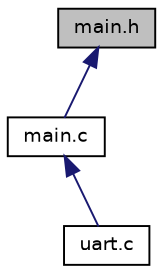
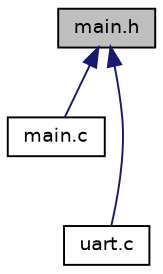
(86, 200) -> (123, 146)
